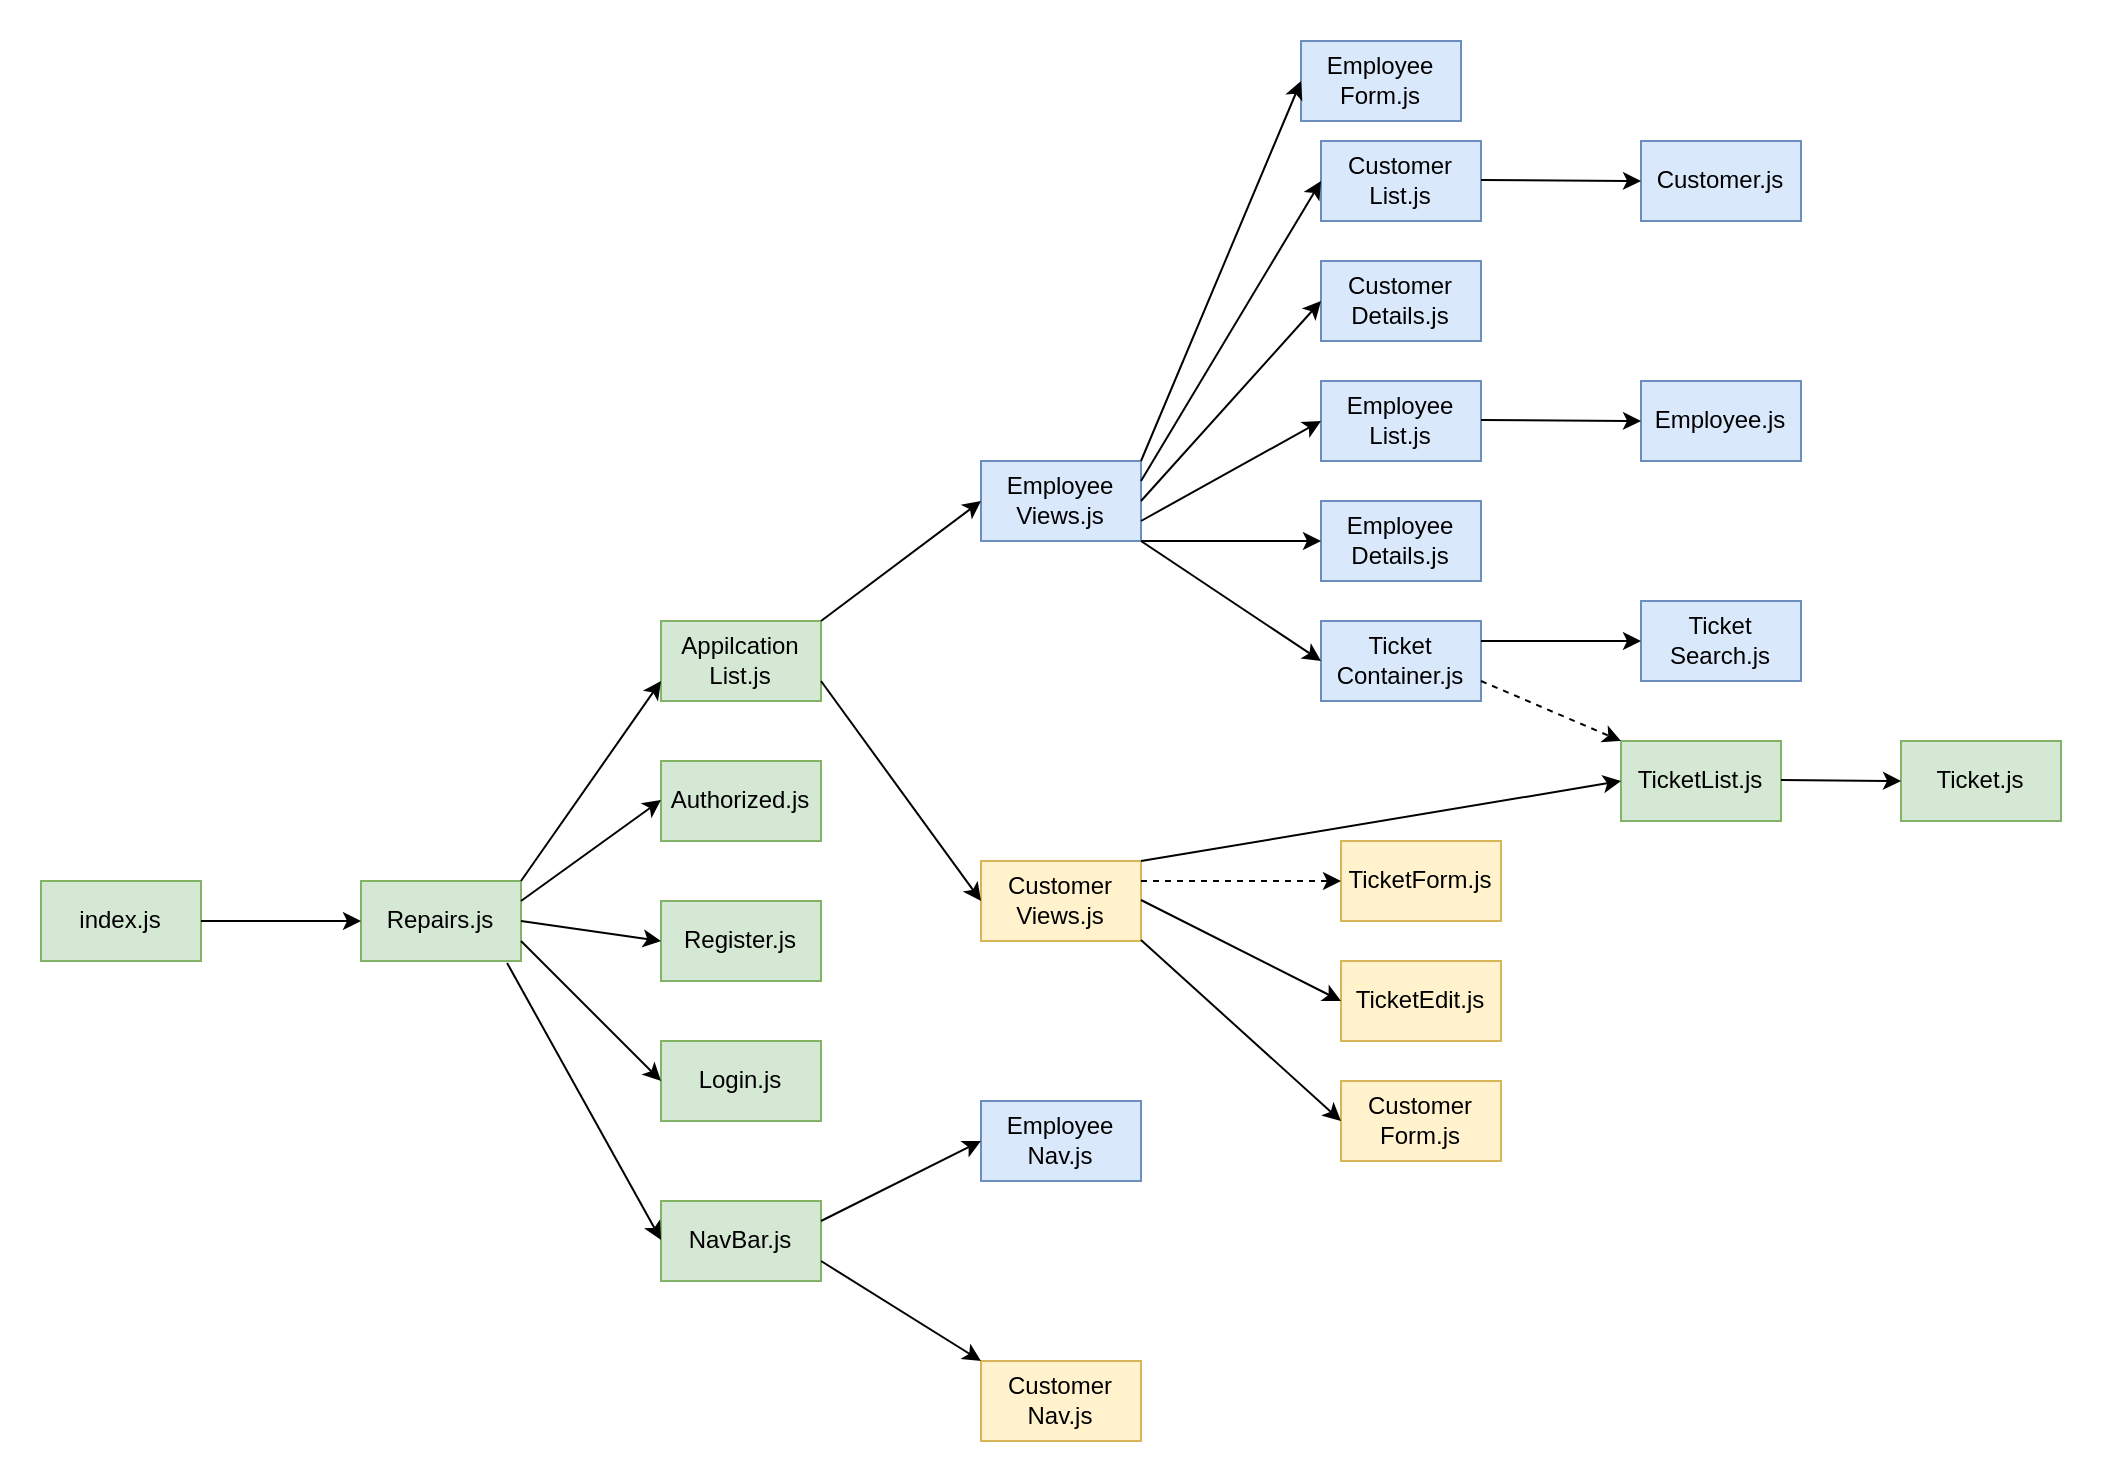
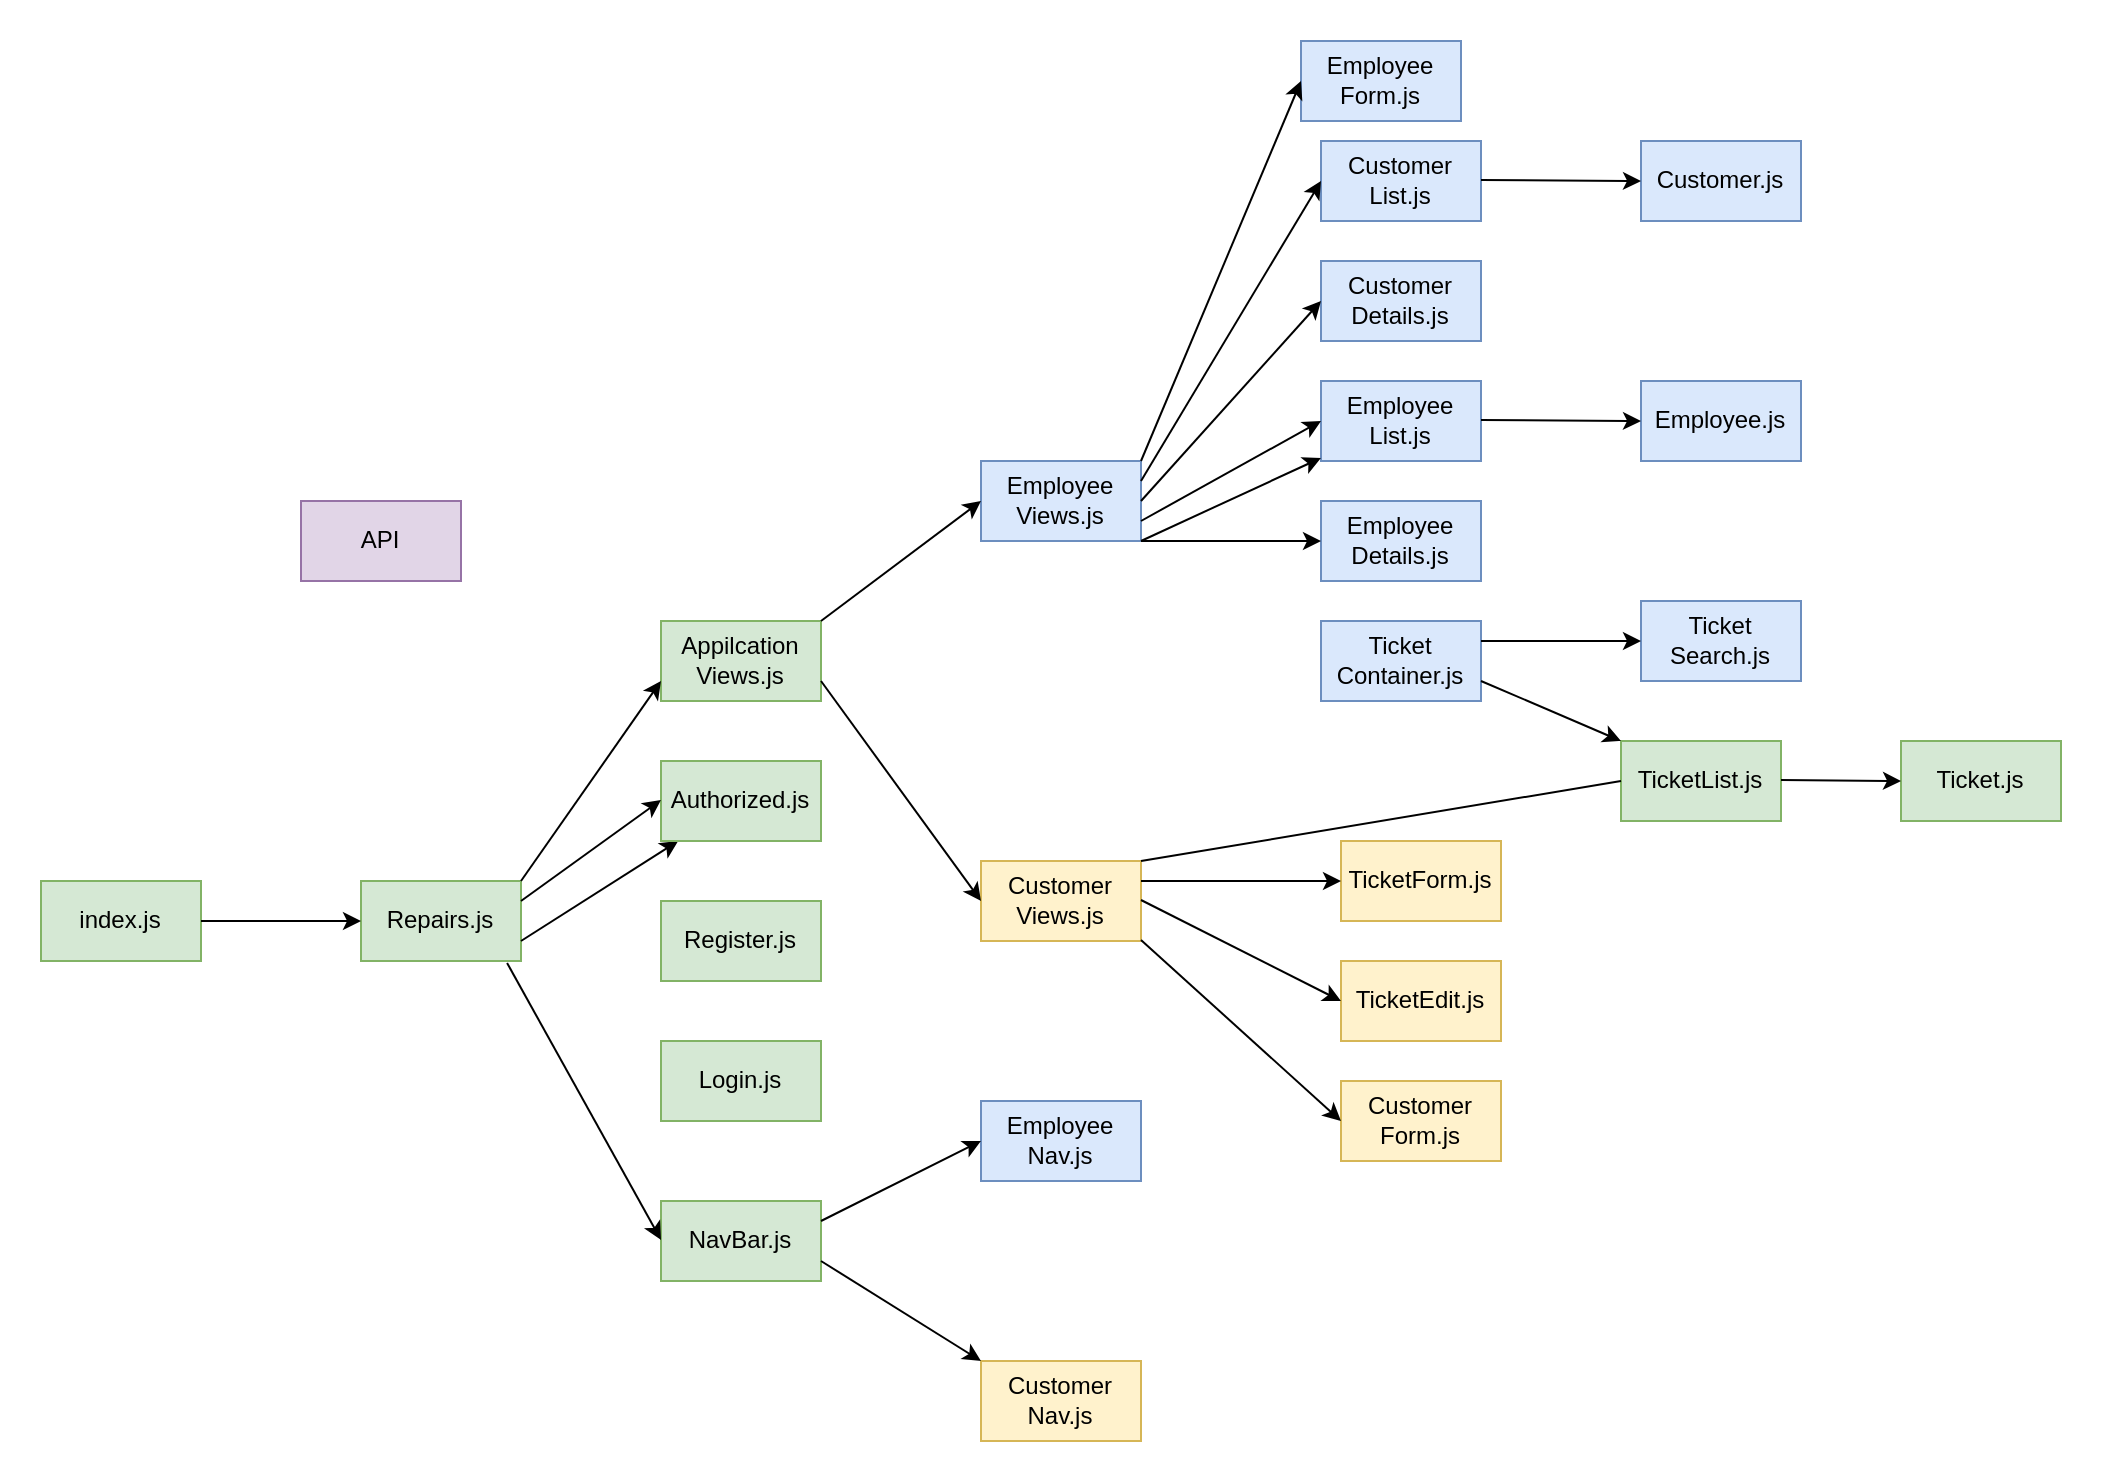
none -> (381, 541)
(1229, 599) -> (1227, 501)
(741, 661) -> (741, 661)
(1544, 708) -> (1544, 708)
(1606, 783) -> (1611, 783)
(1233, 881) -> (1233, 881)
(601, 932) -> none
(586, 1006) -> (608, 886)
